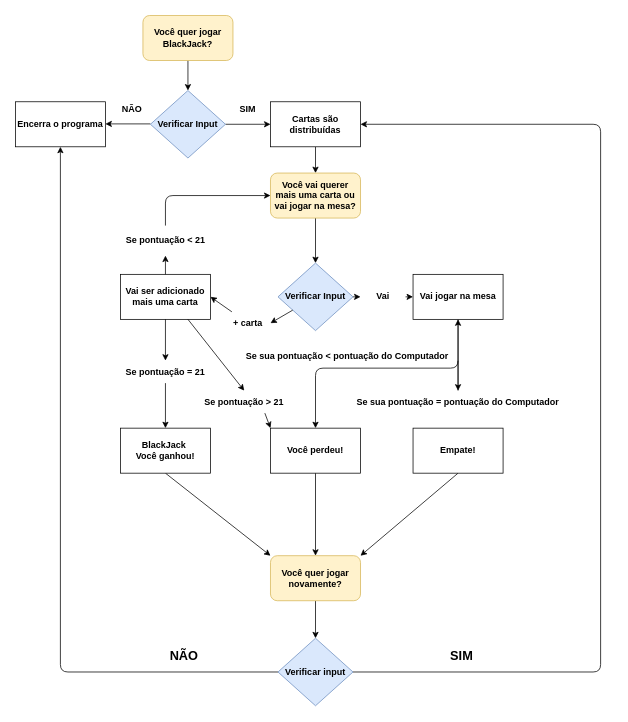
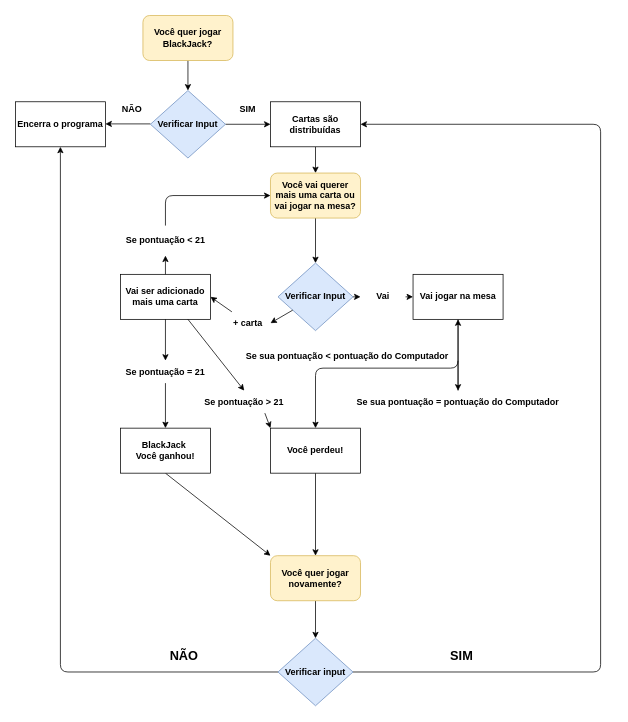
(458, 450) -> none
(411, 513) -> none
